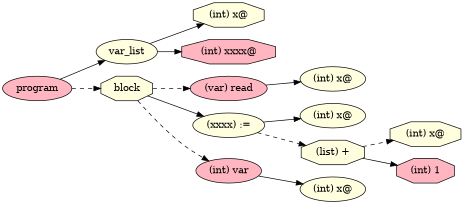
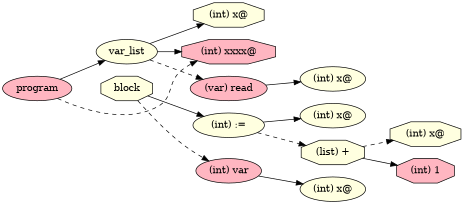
(83, 88) -> (135, 114)
(168, 88) -> (173, 68)
(229, 125) -> (229, 125)
